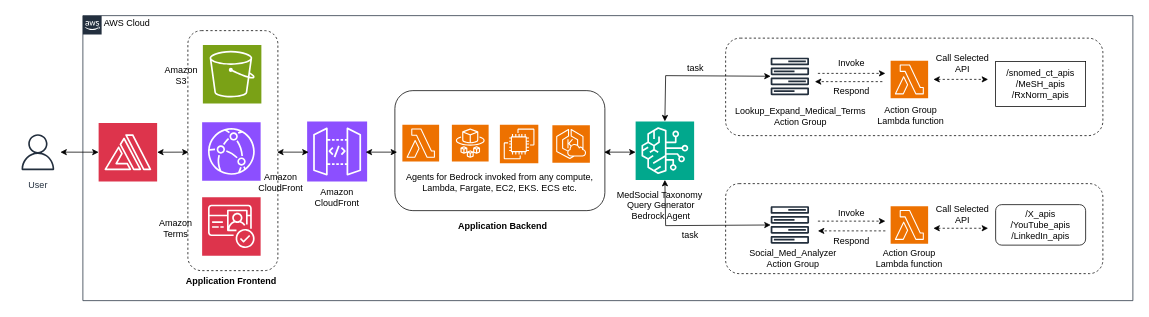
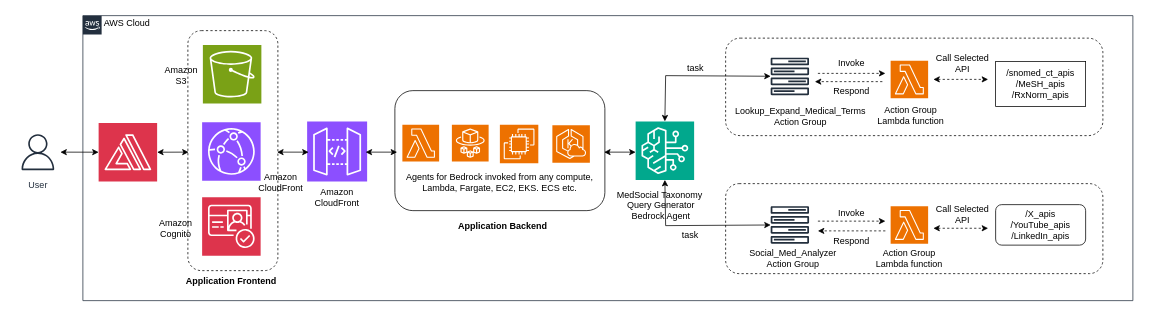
(176, 228) -> (176, 228)
